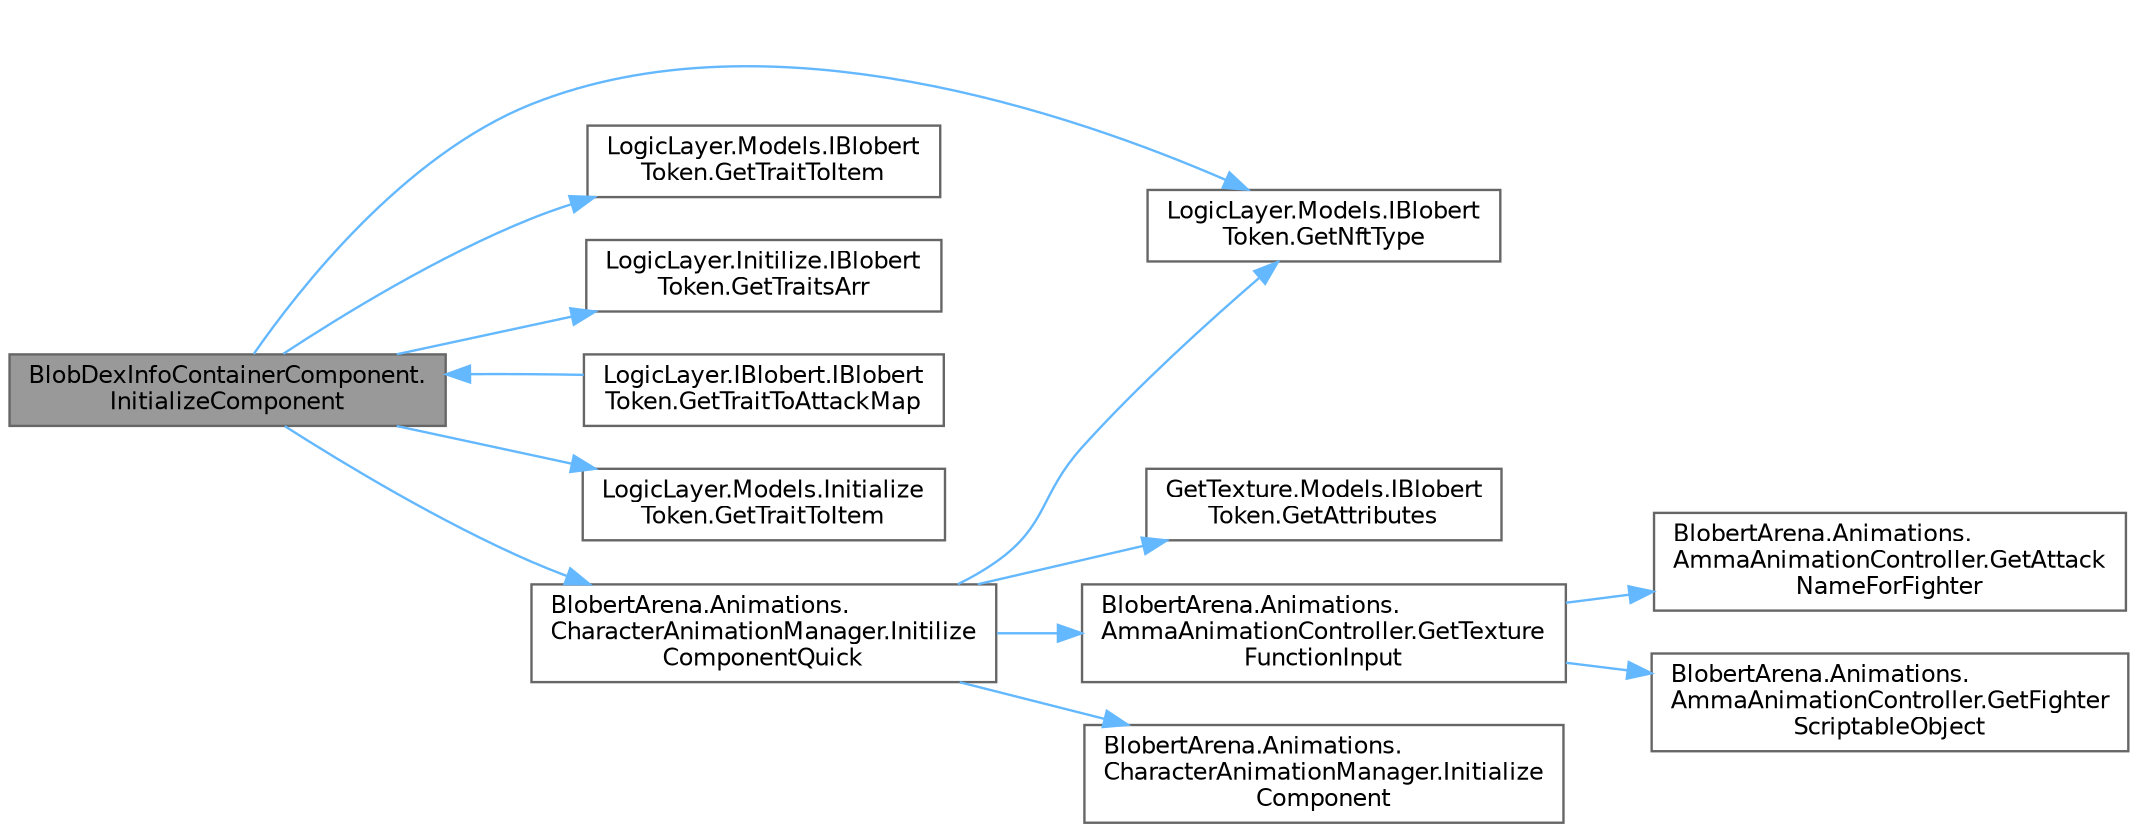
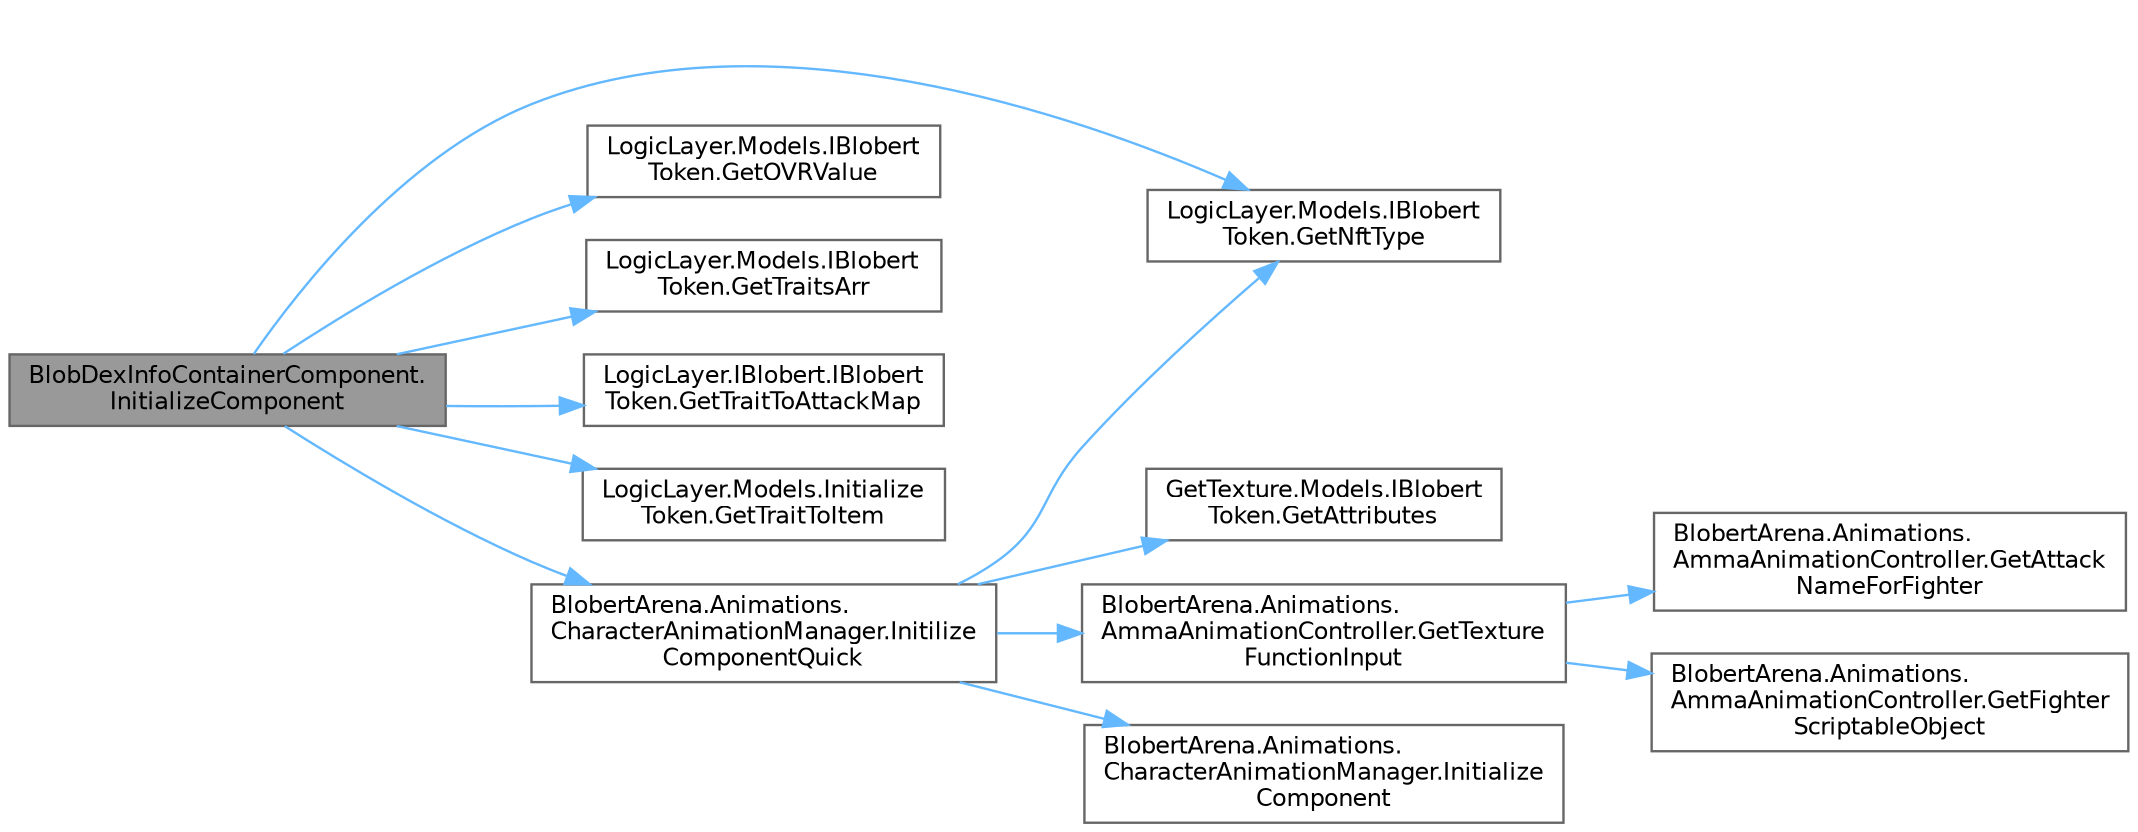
(764, 161) -> (764, 161)
(764, 276) -> (764, 276)
(527, 374) -> (503, 406)
